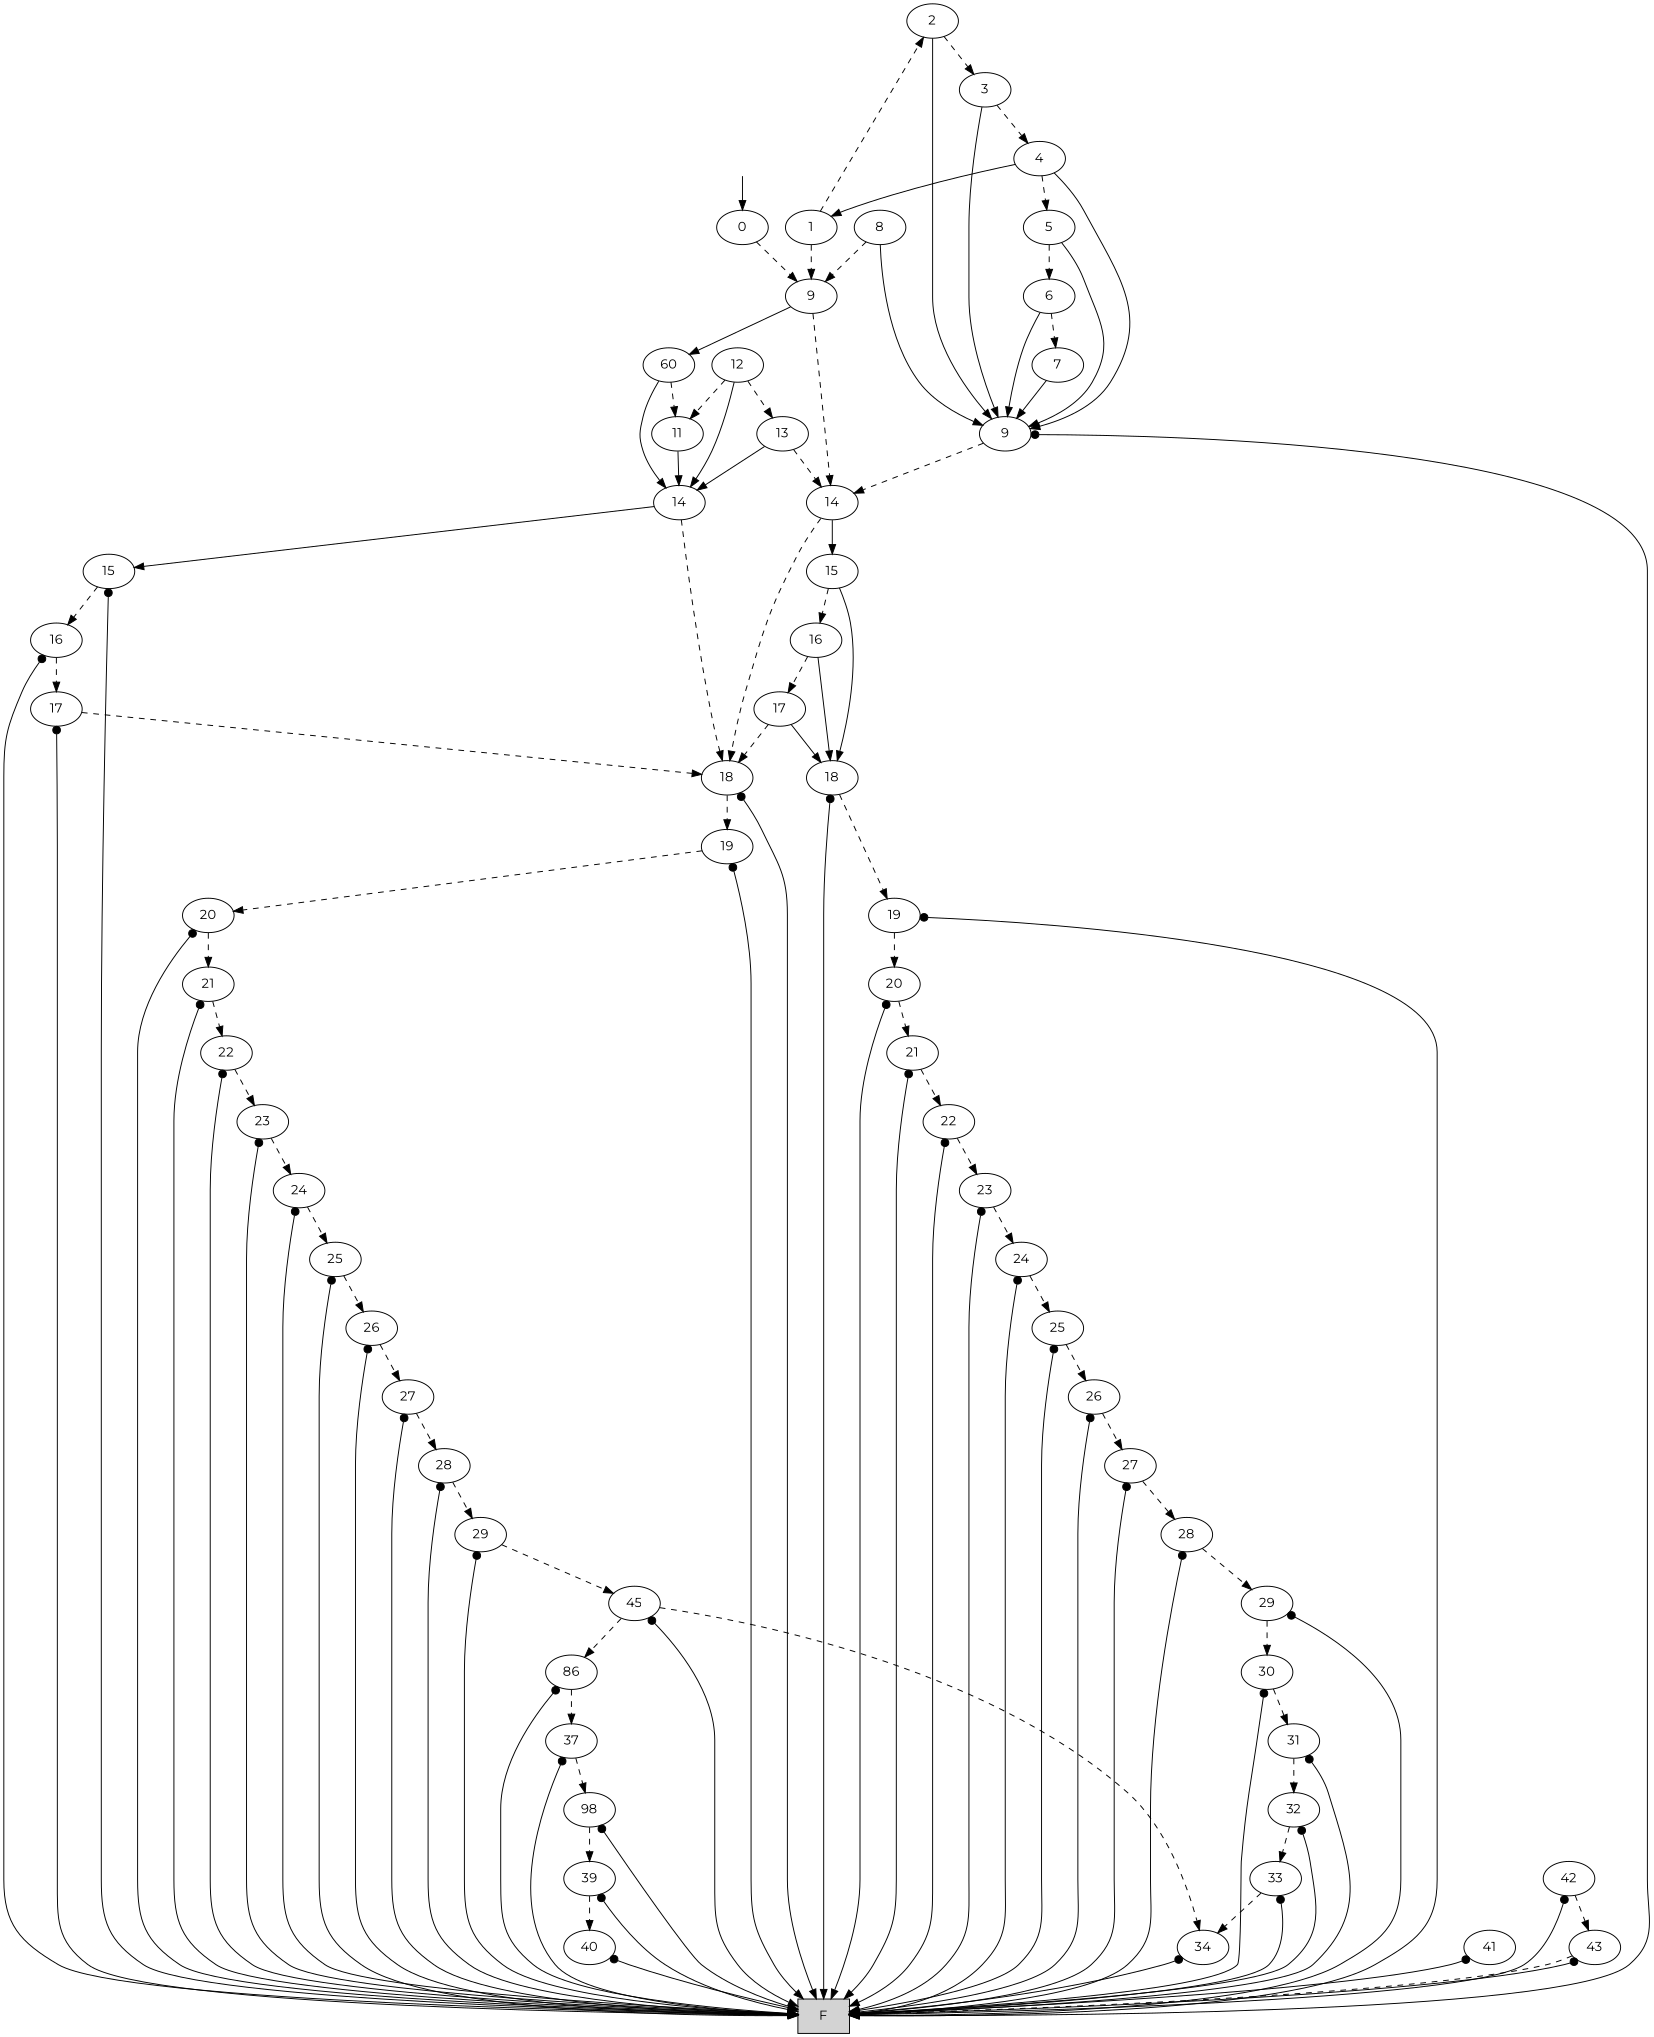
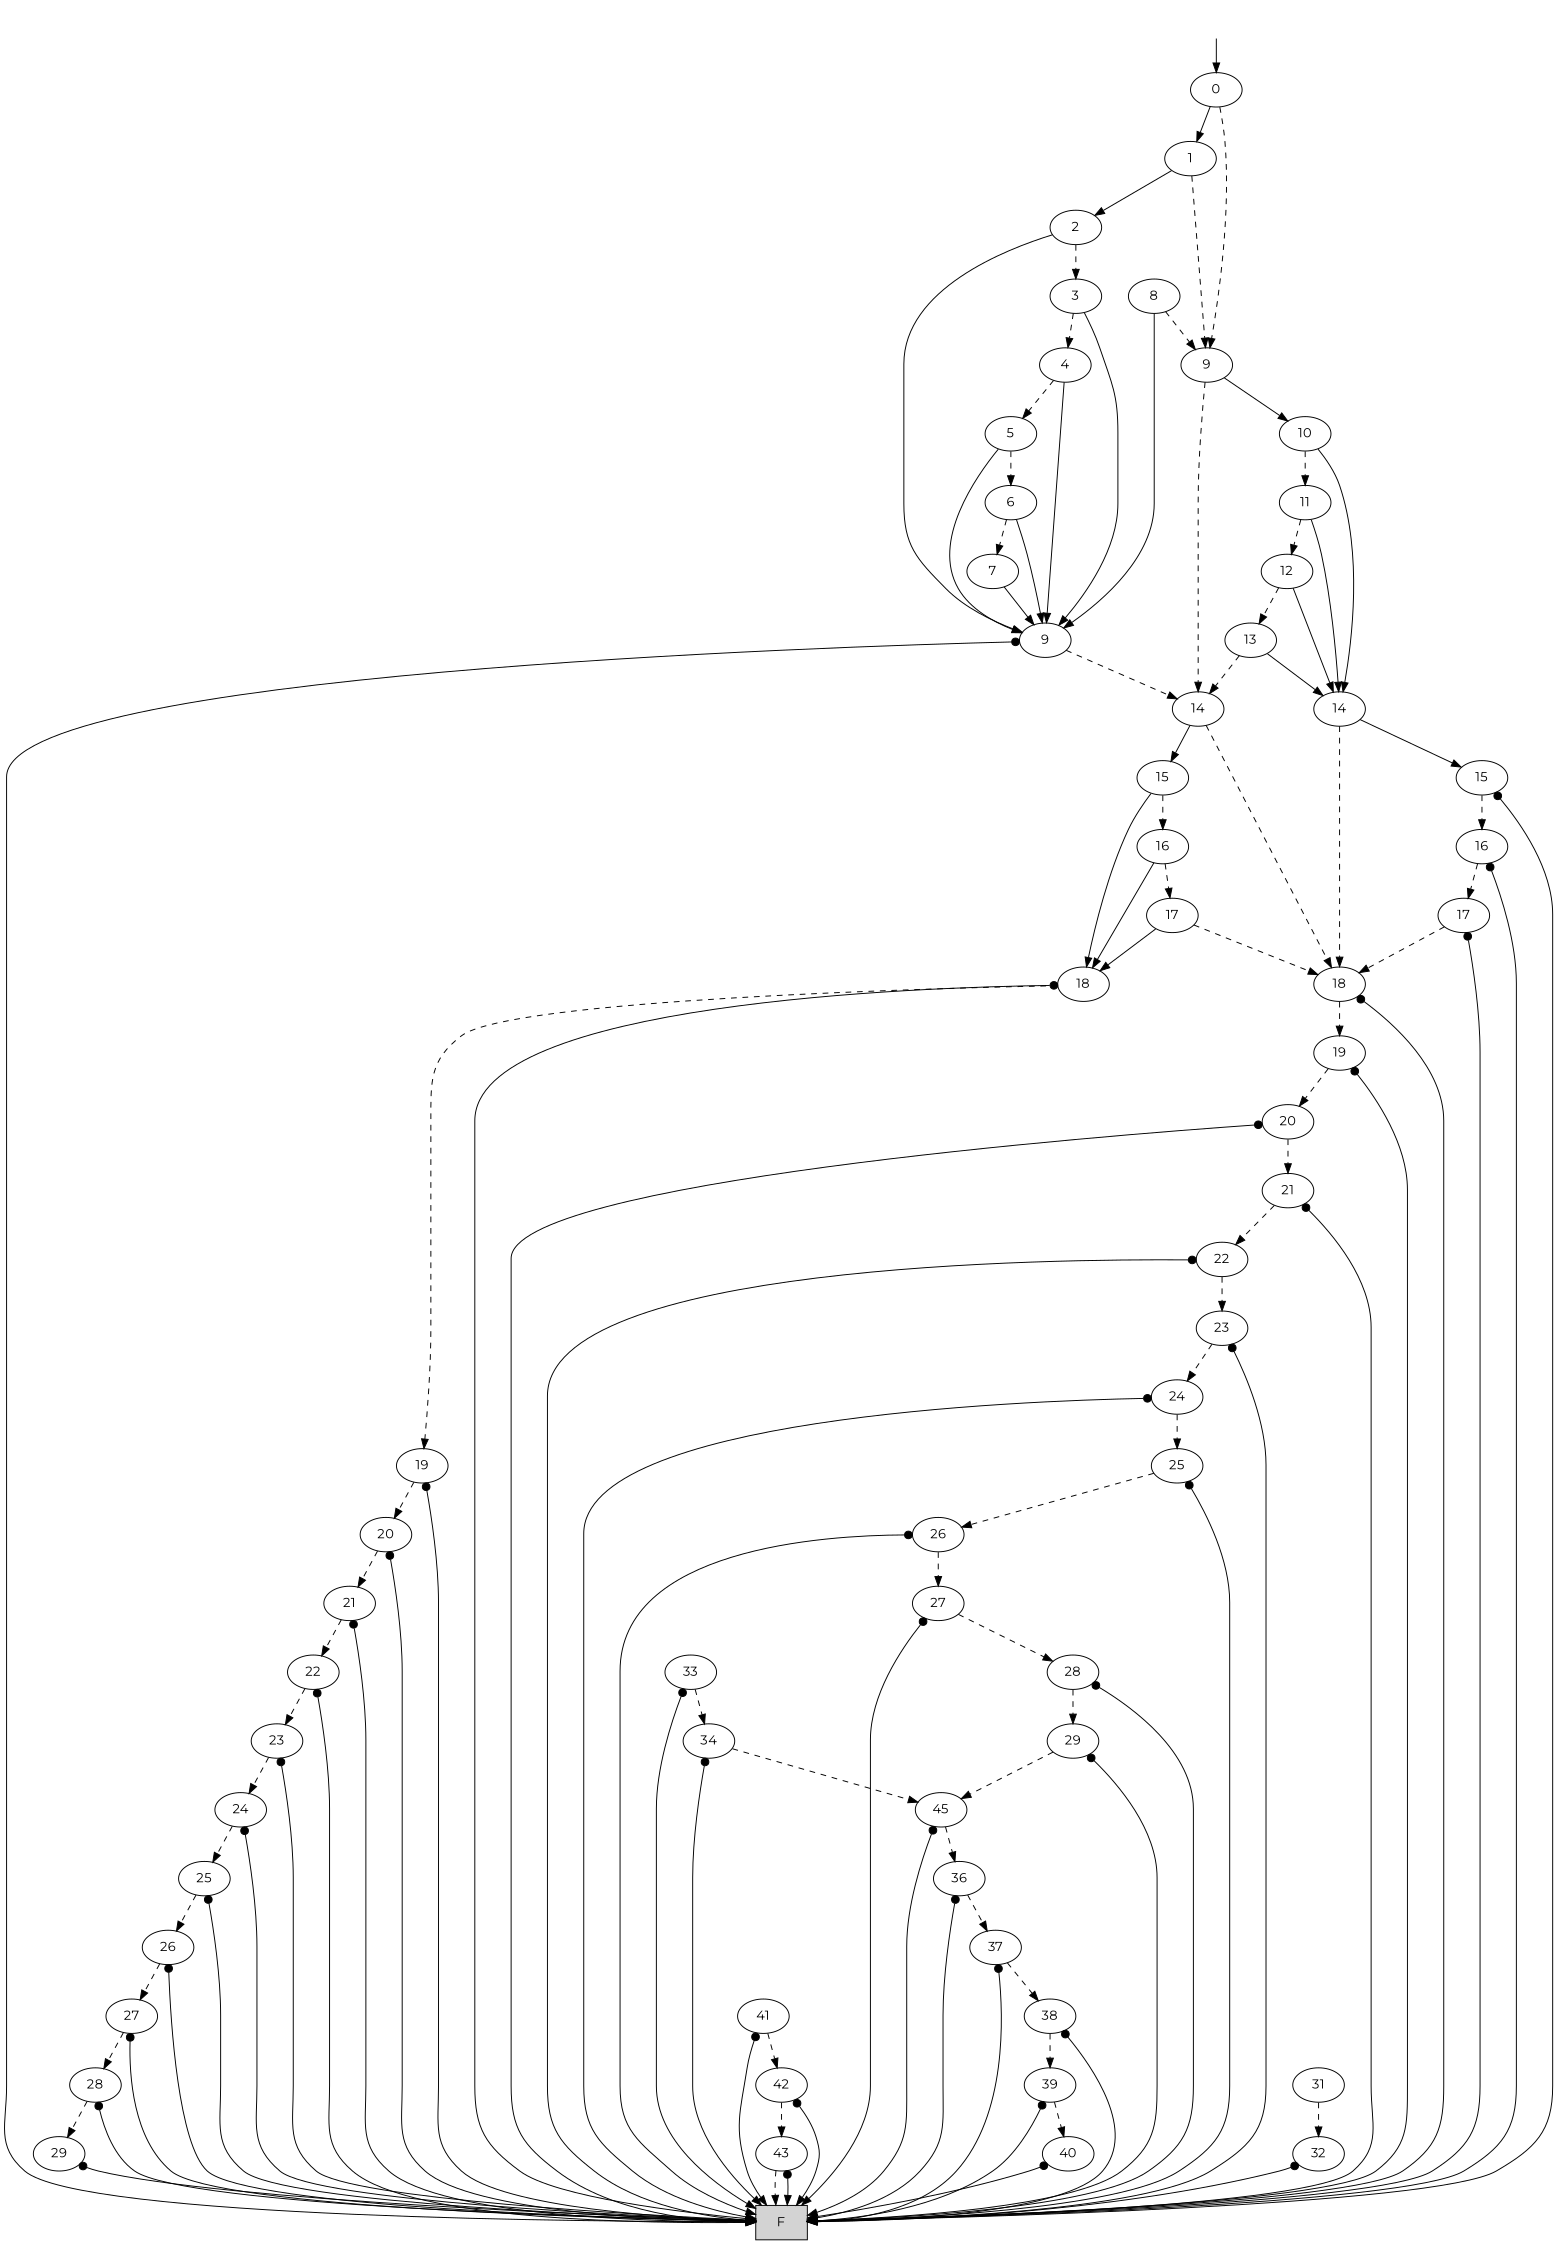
(869, 128) -> (1137, 190)
(923, 186) -> (1205, 120)
(669, 365) -> (1305, 434)
(711, 396) -> (1297, 532)
(571, 1672) -> (959, 1879)
(1267, 1672) -> none
(959, 1691) -> (821, 1774)
(590, 1810) -> (1050, 2016)
(1286, 1840) -> none
(1248, 1984) -> none
none -> (771, 2046)
